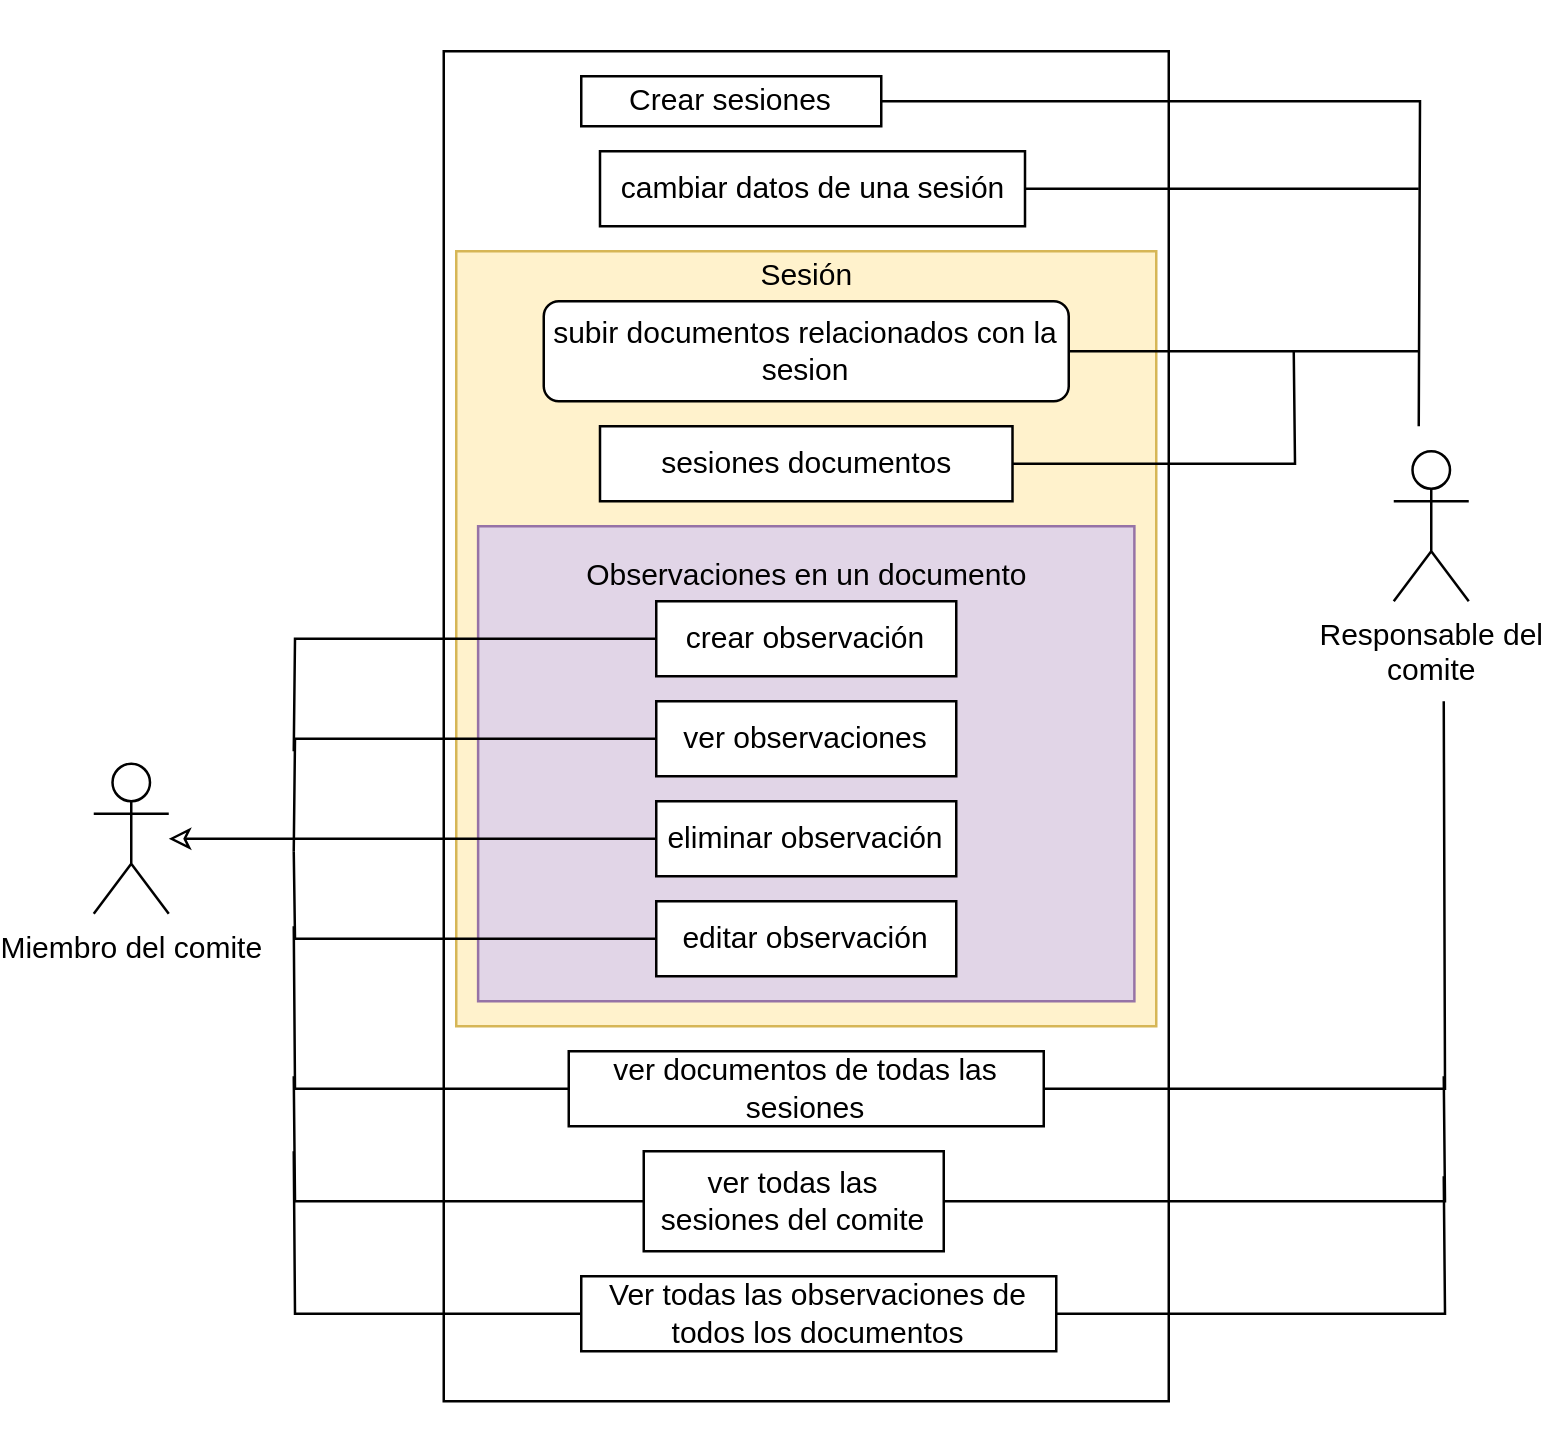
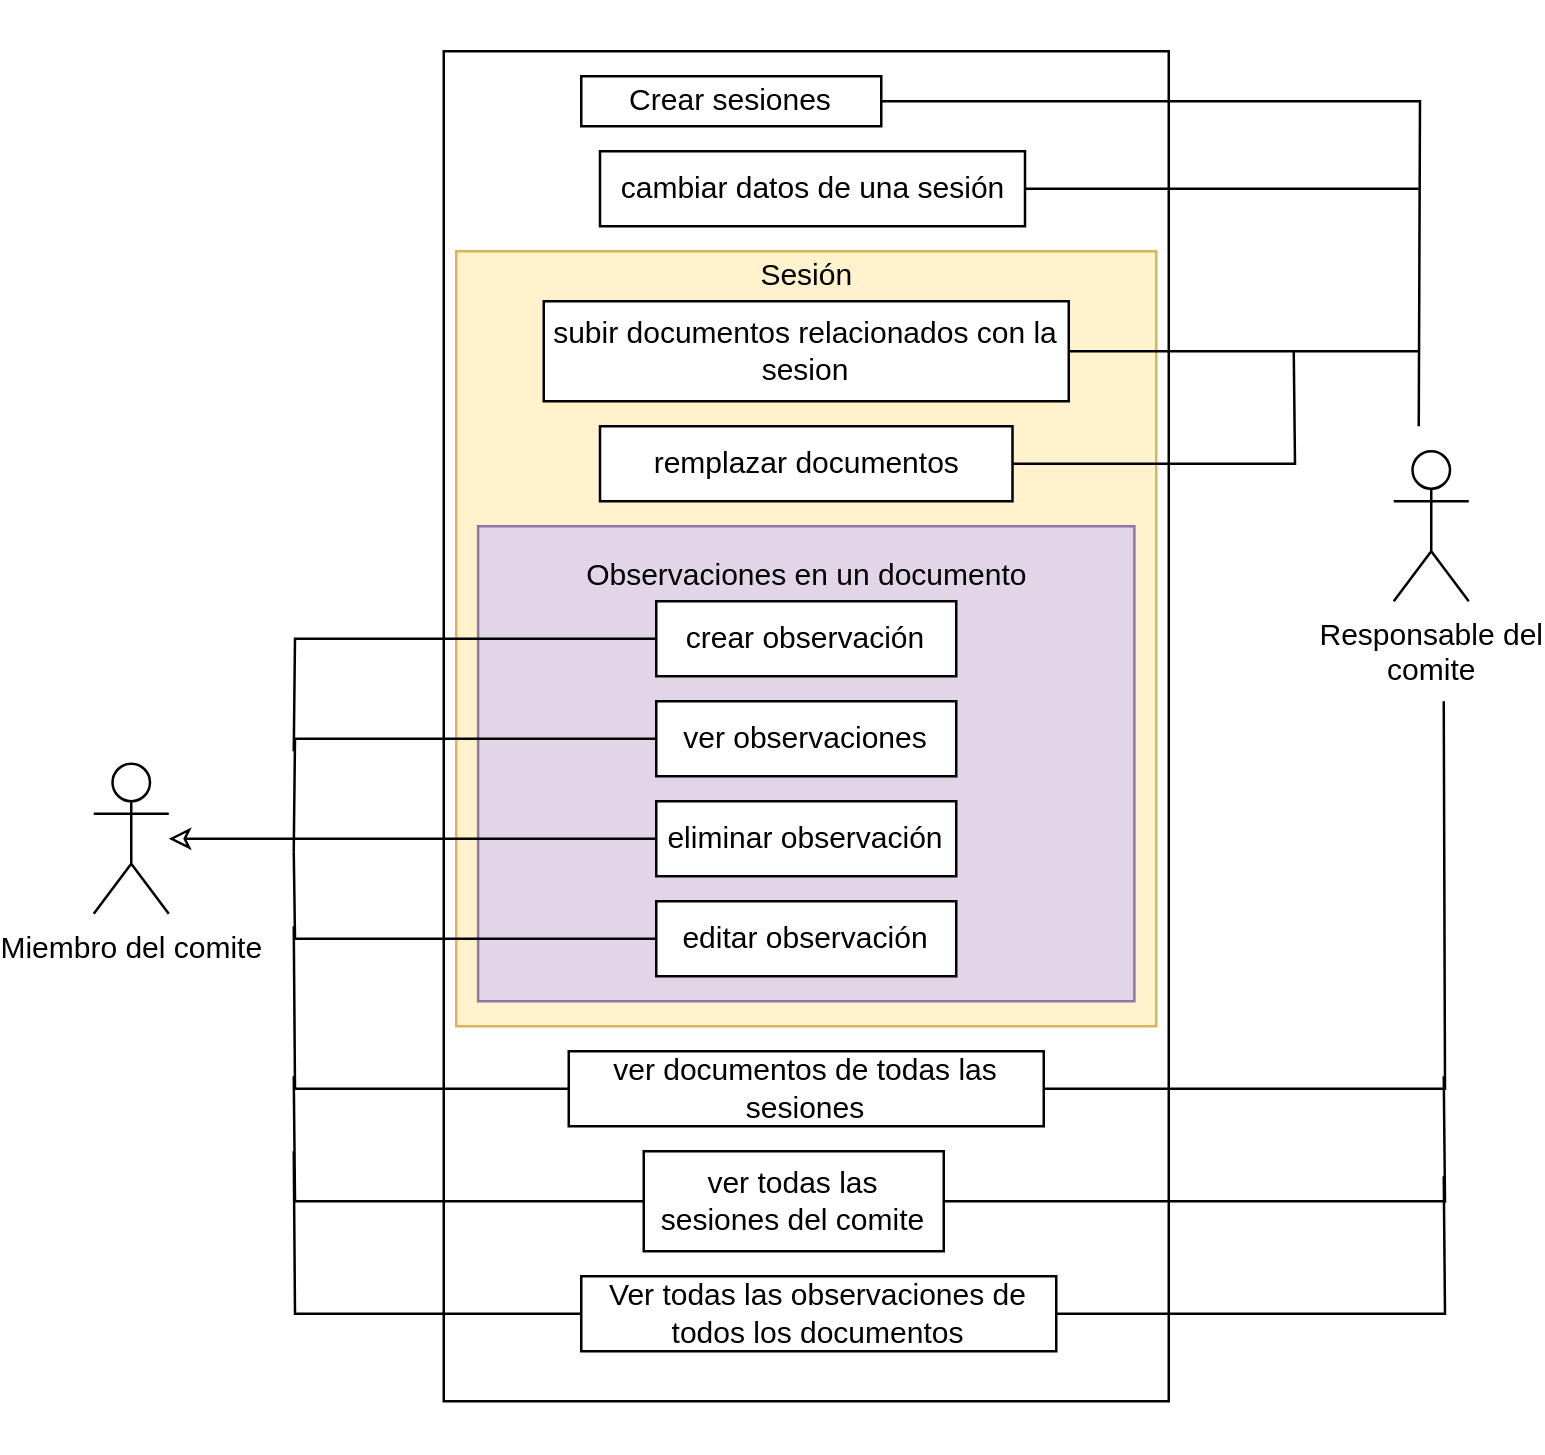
(806, 351) -> (806, 351)
(808, 464) -> (808, 464)
